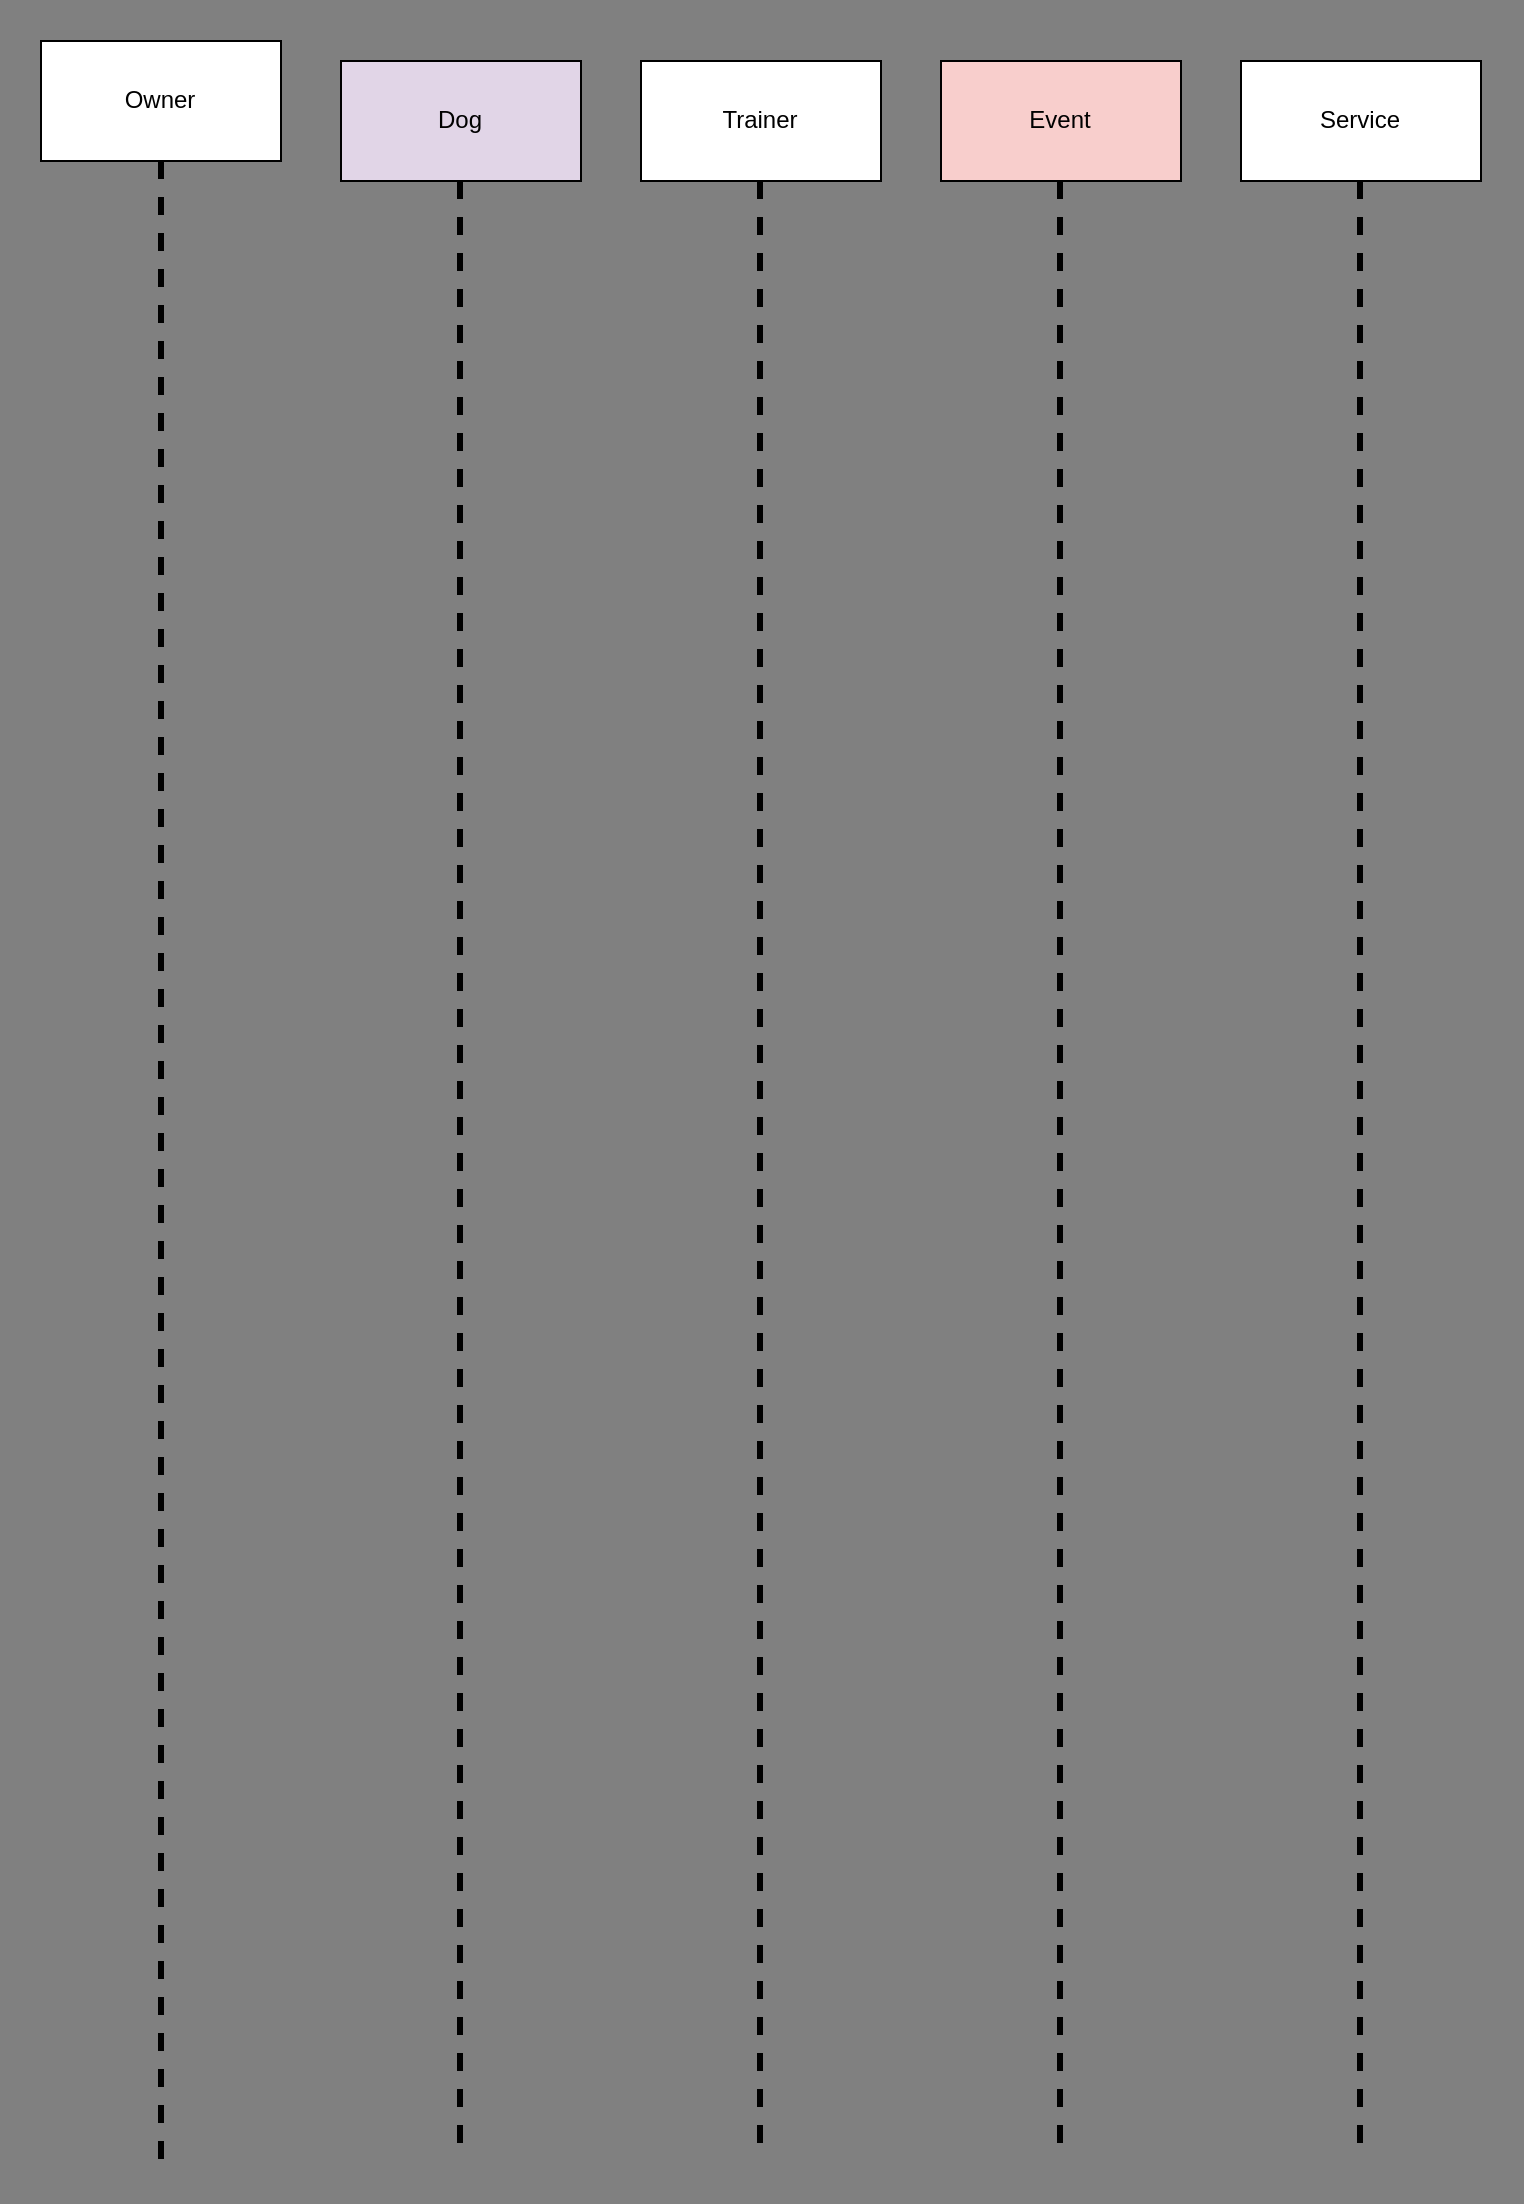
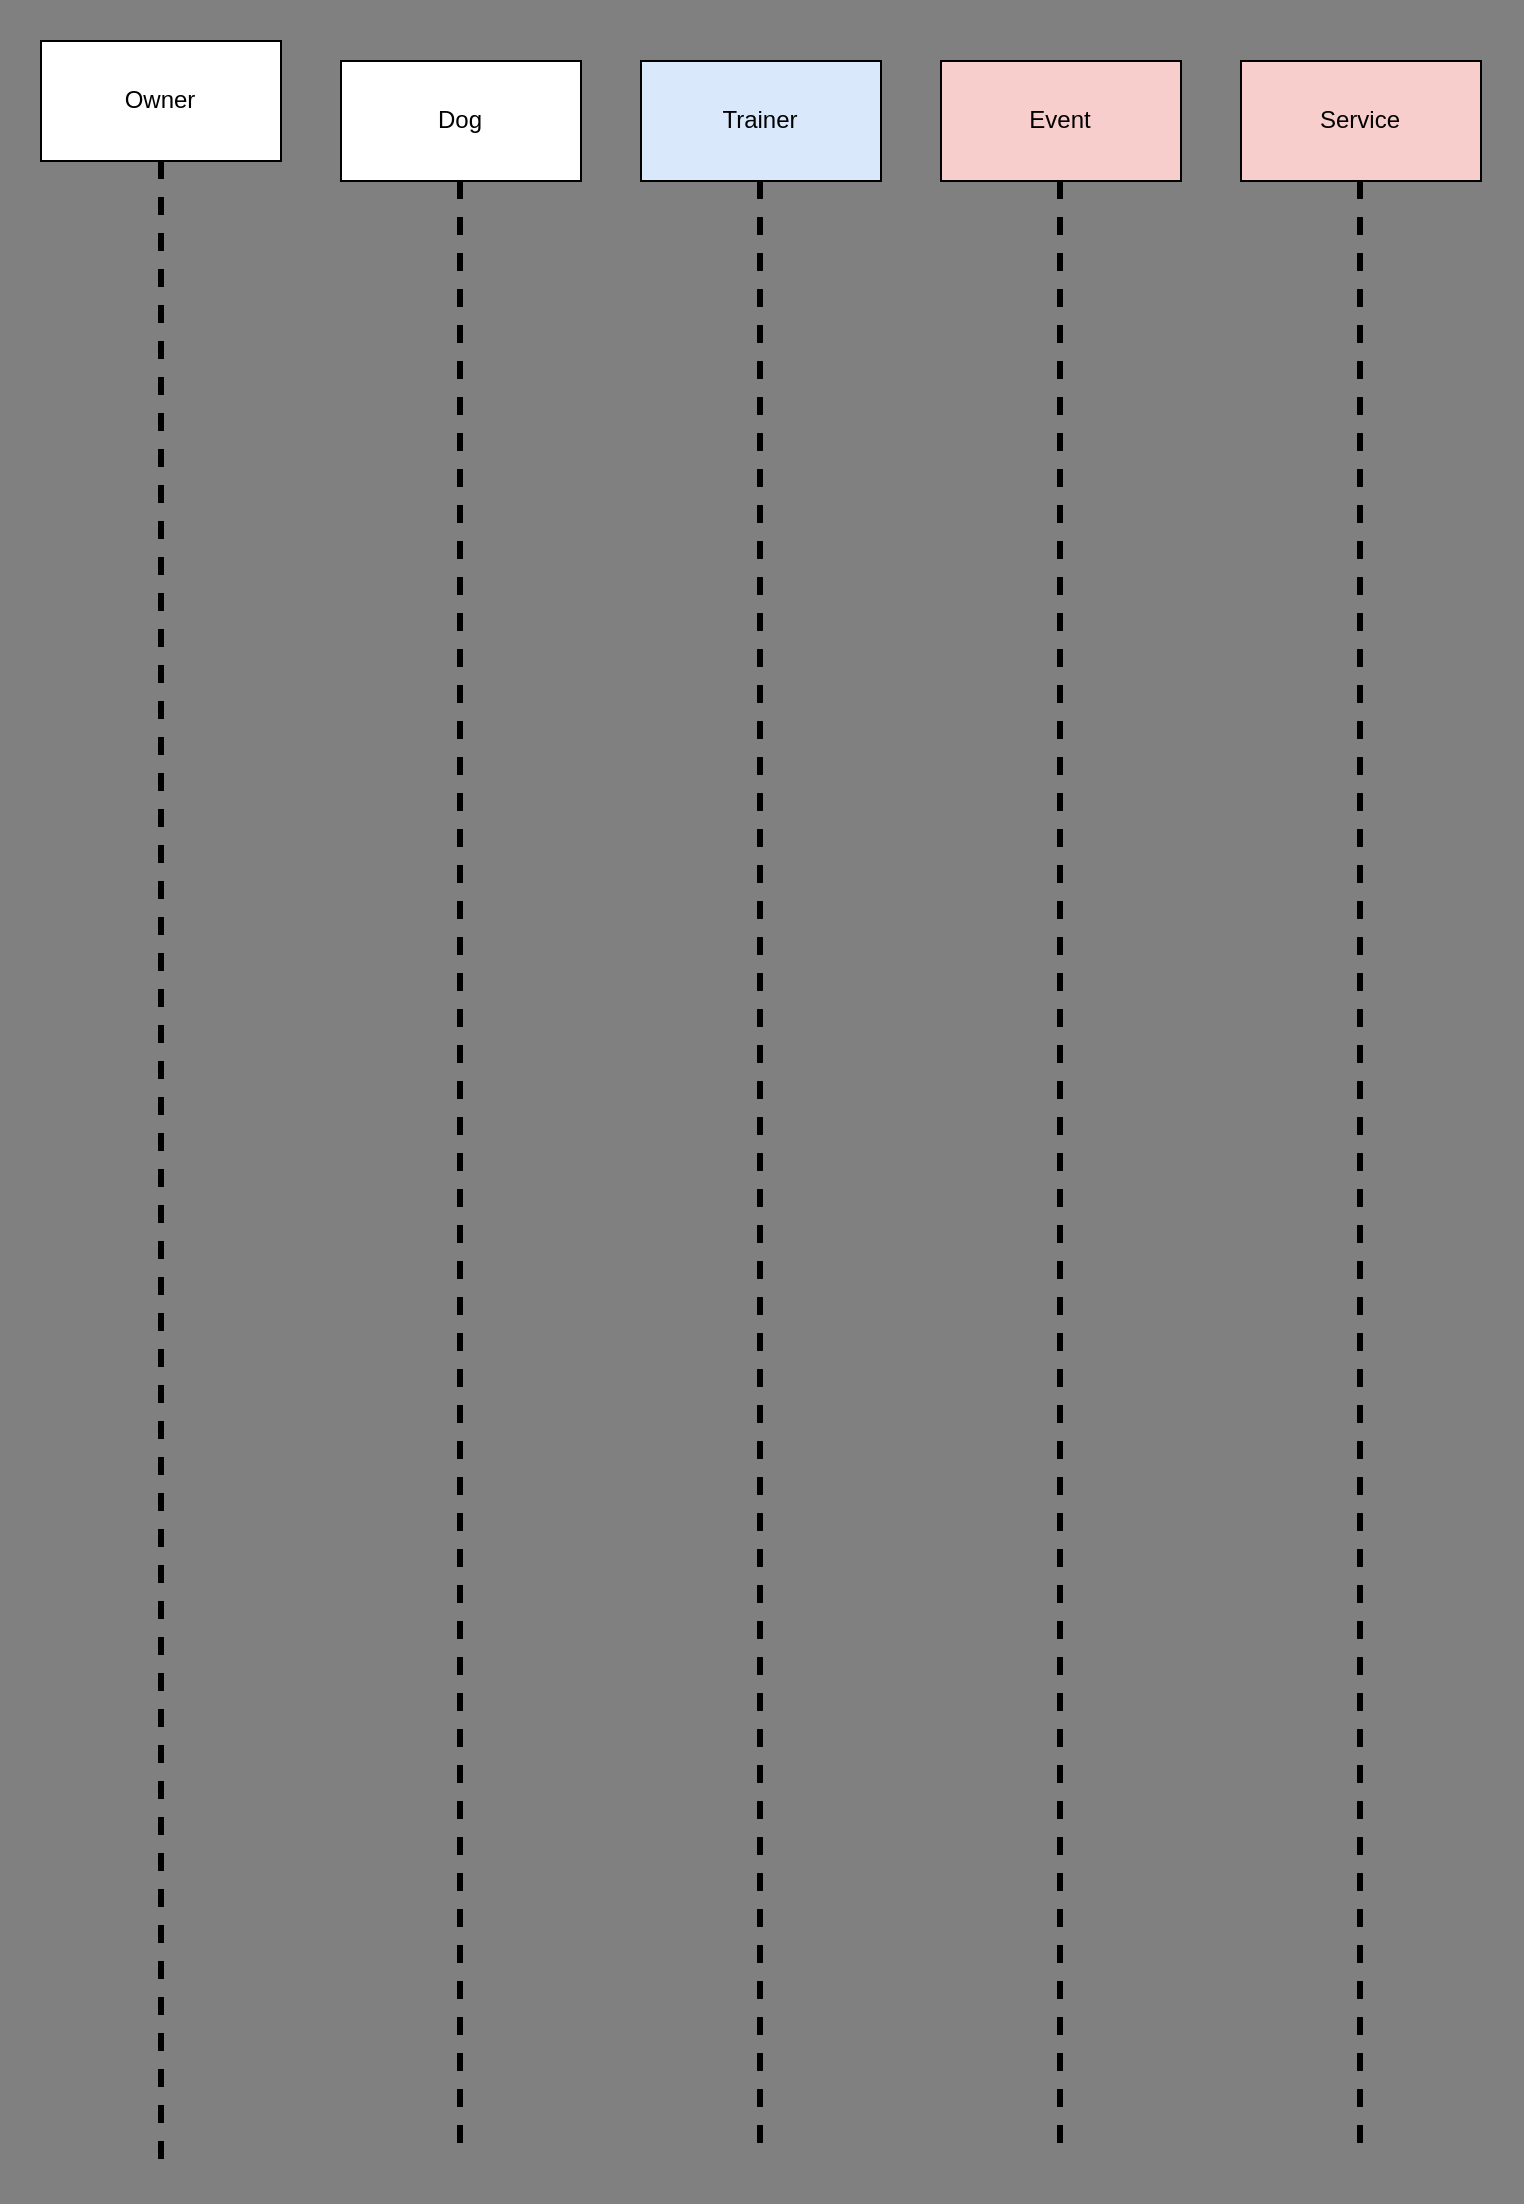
(461, 121) -> (461, 121)
(761, 121) -> (761, 121)
(1361, 121) -> (1361, 121)
